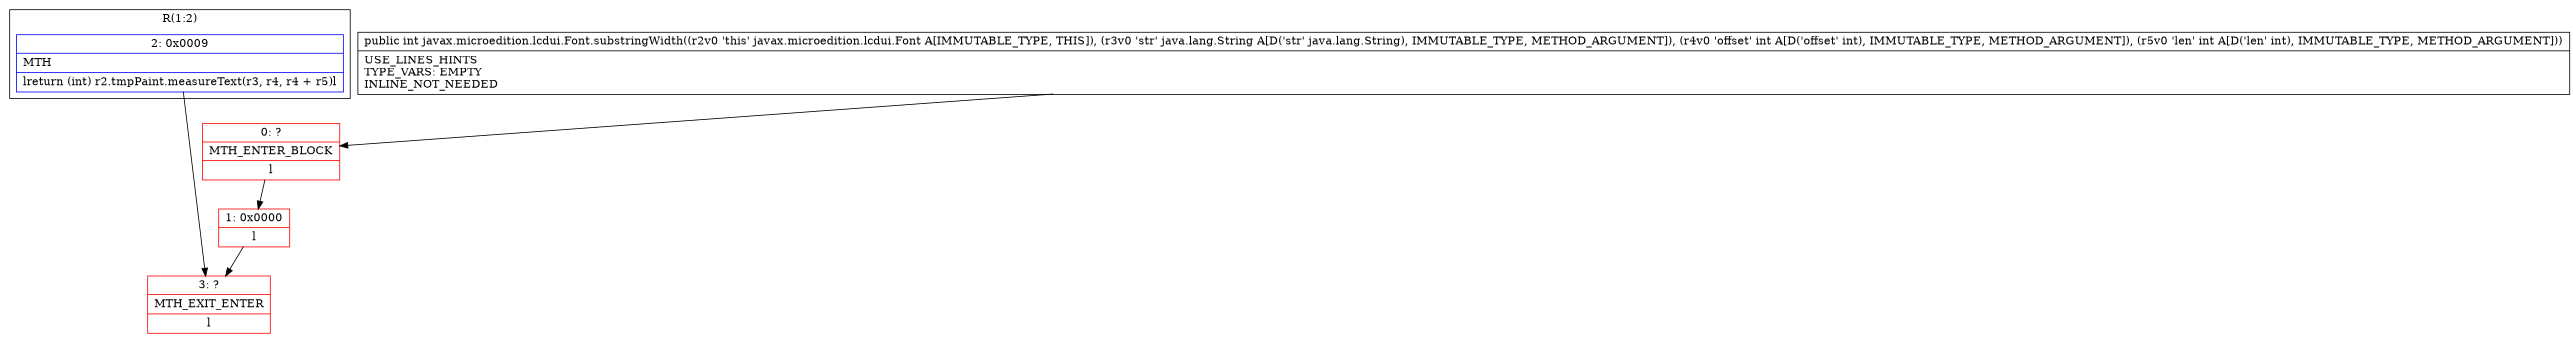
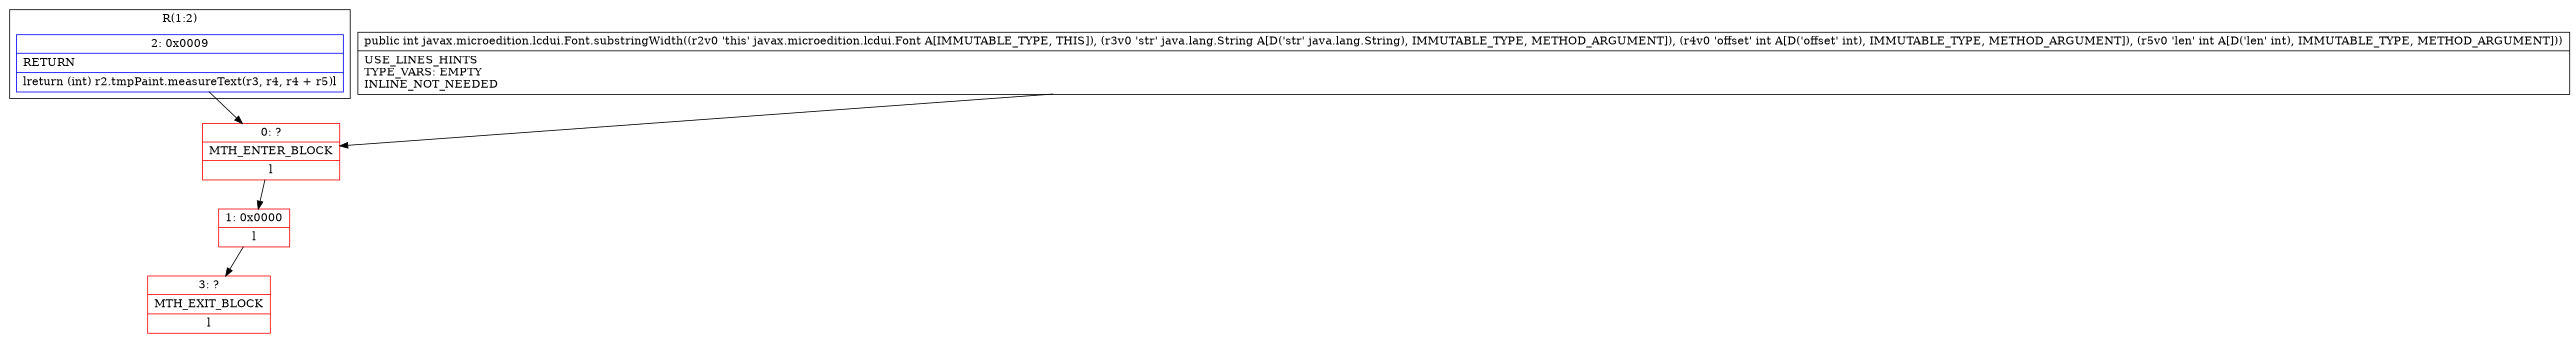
(38, 63) -> (49, 63)
(194, 180) -> (223, 105)
(209, 304) -> (209, 304)
